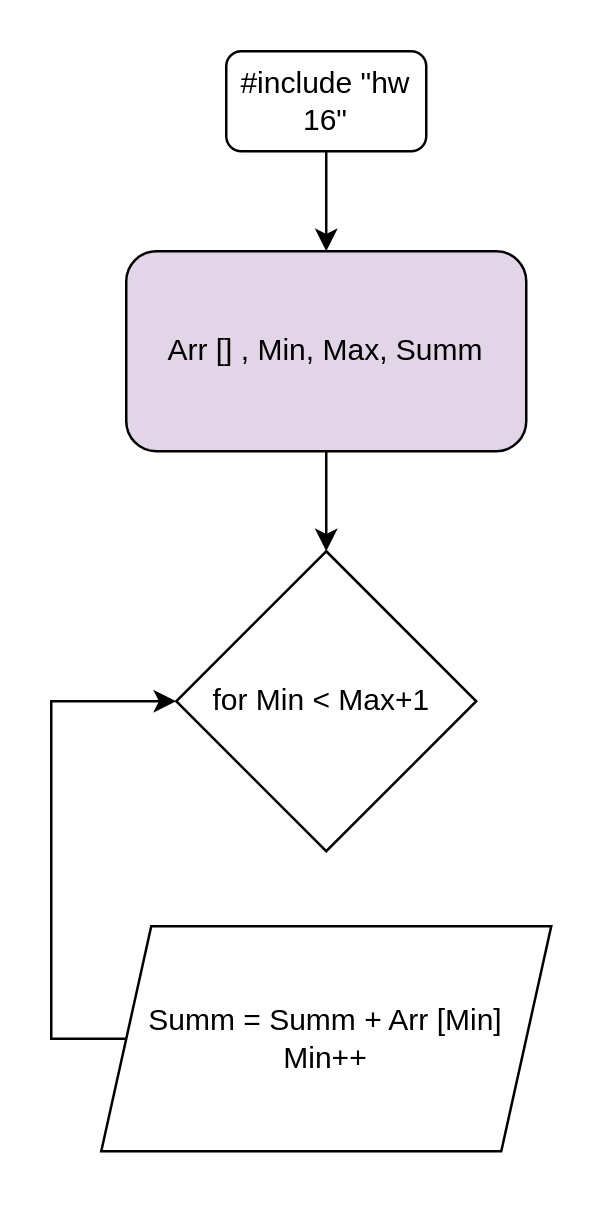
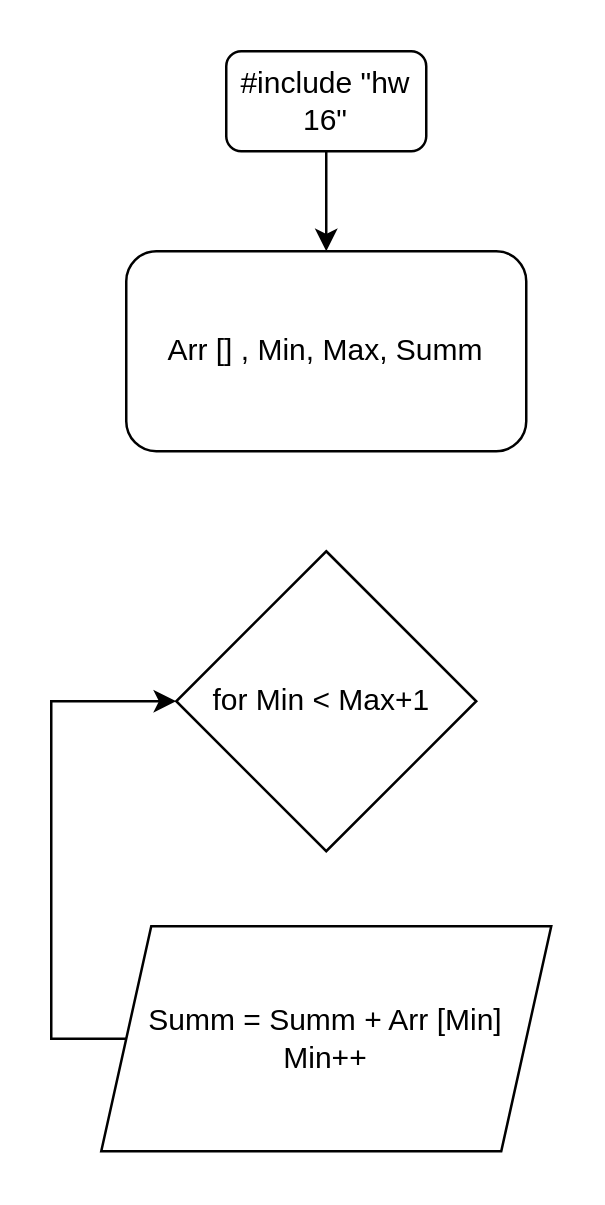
(326, 351) -> (326, 351)
(326, 493) -> none
